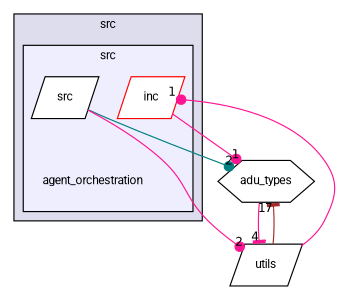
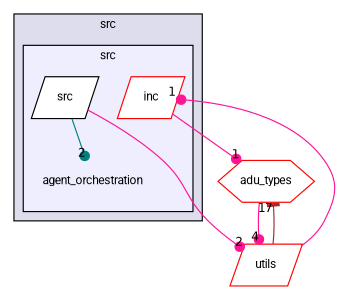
(155, 138) -> (78, 135)
(266, 181) -> (266, 181)
(258, 220) -> (258, 220)
(266, 265) -> (266, 265)
